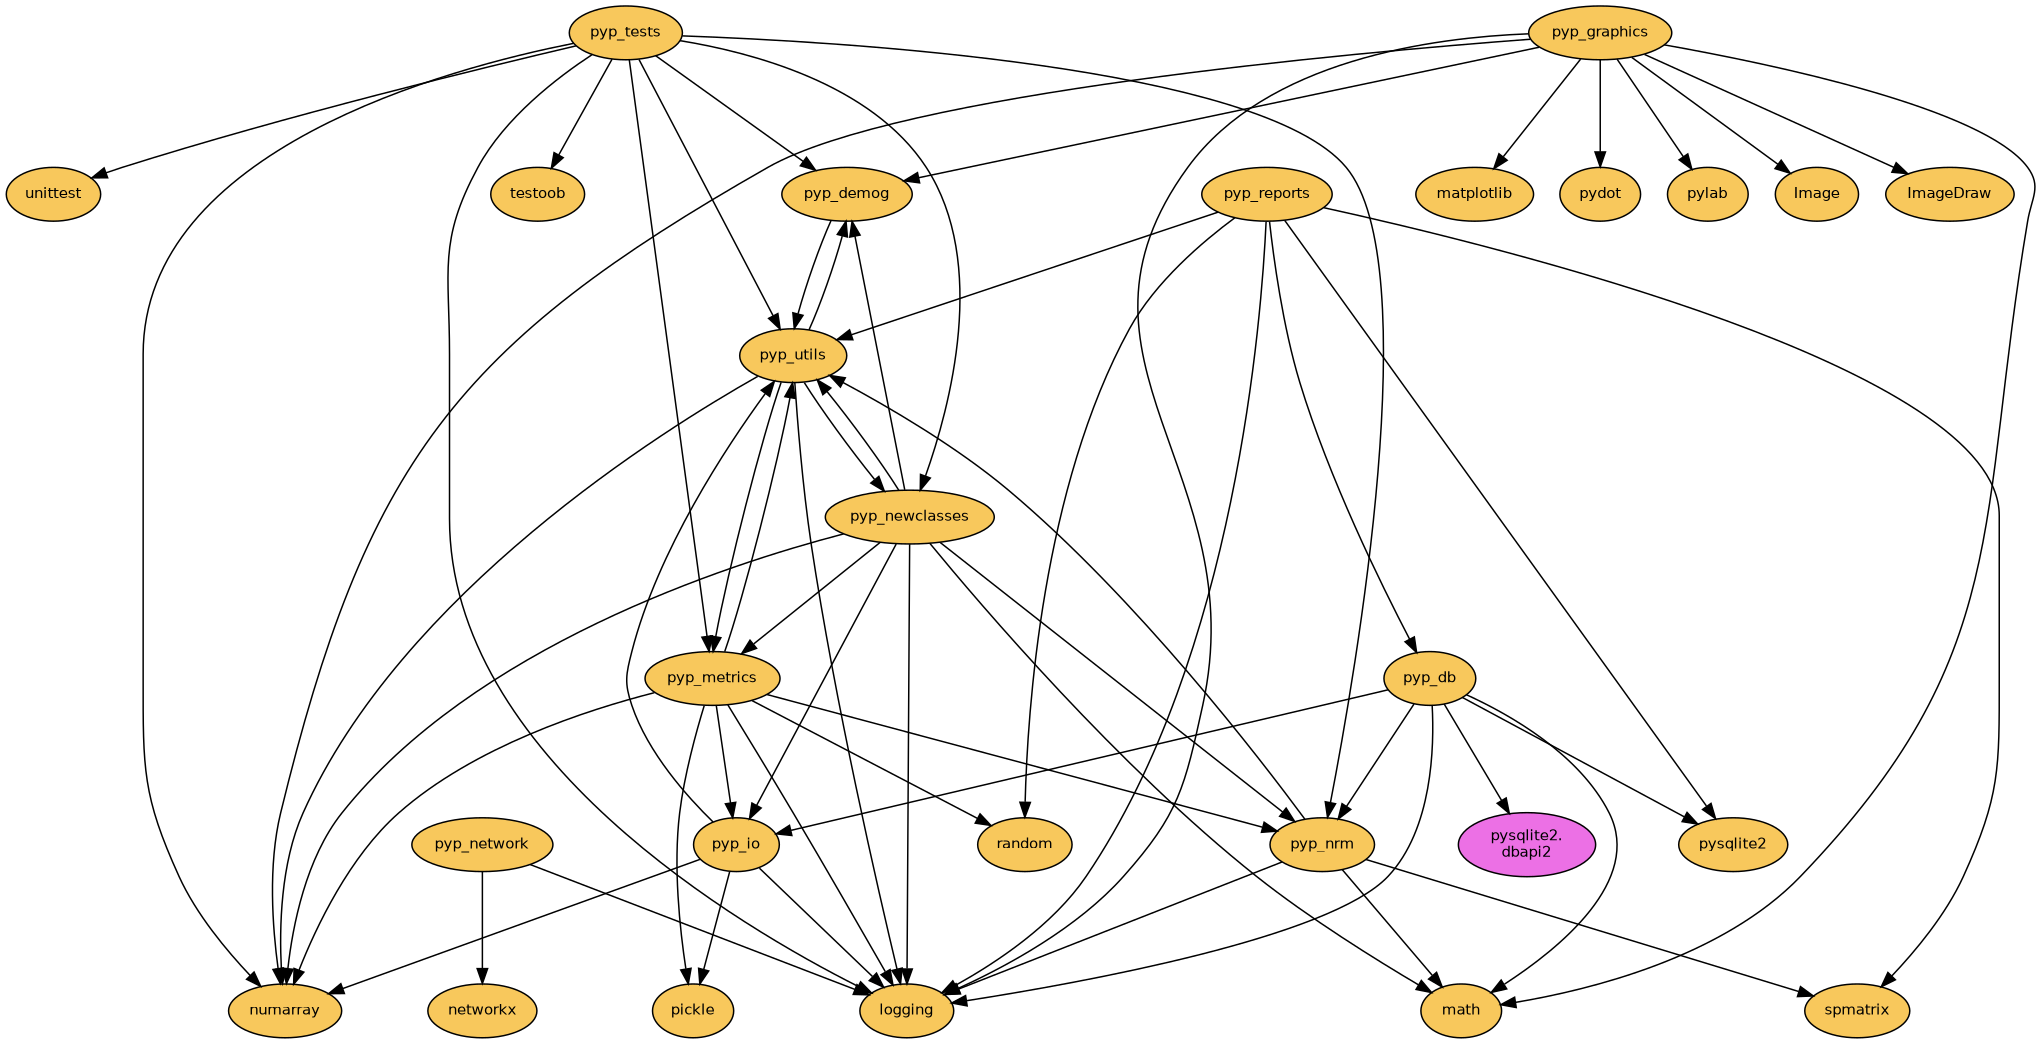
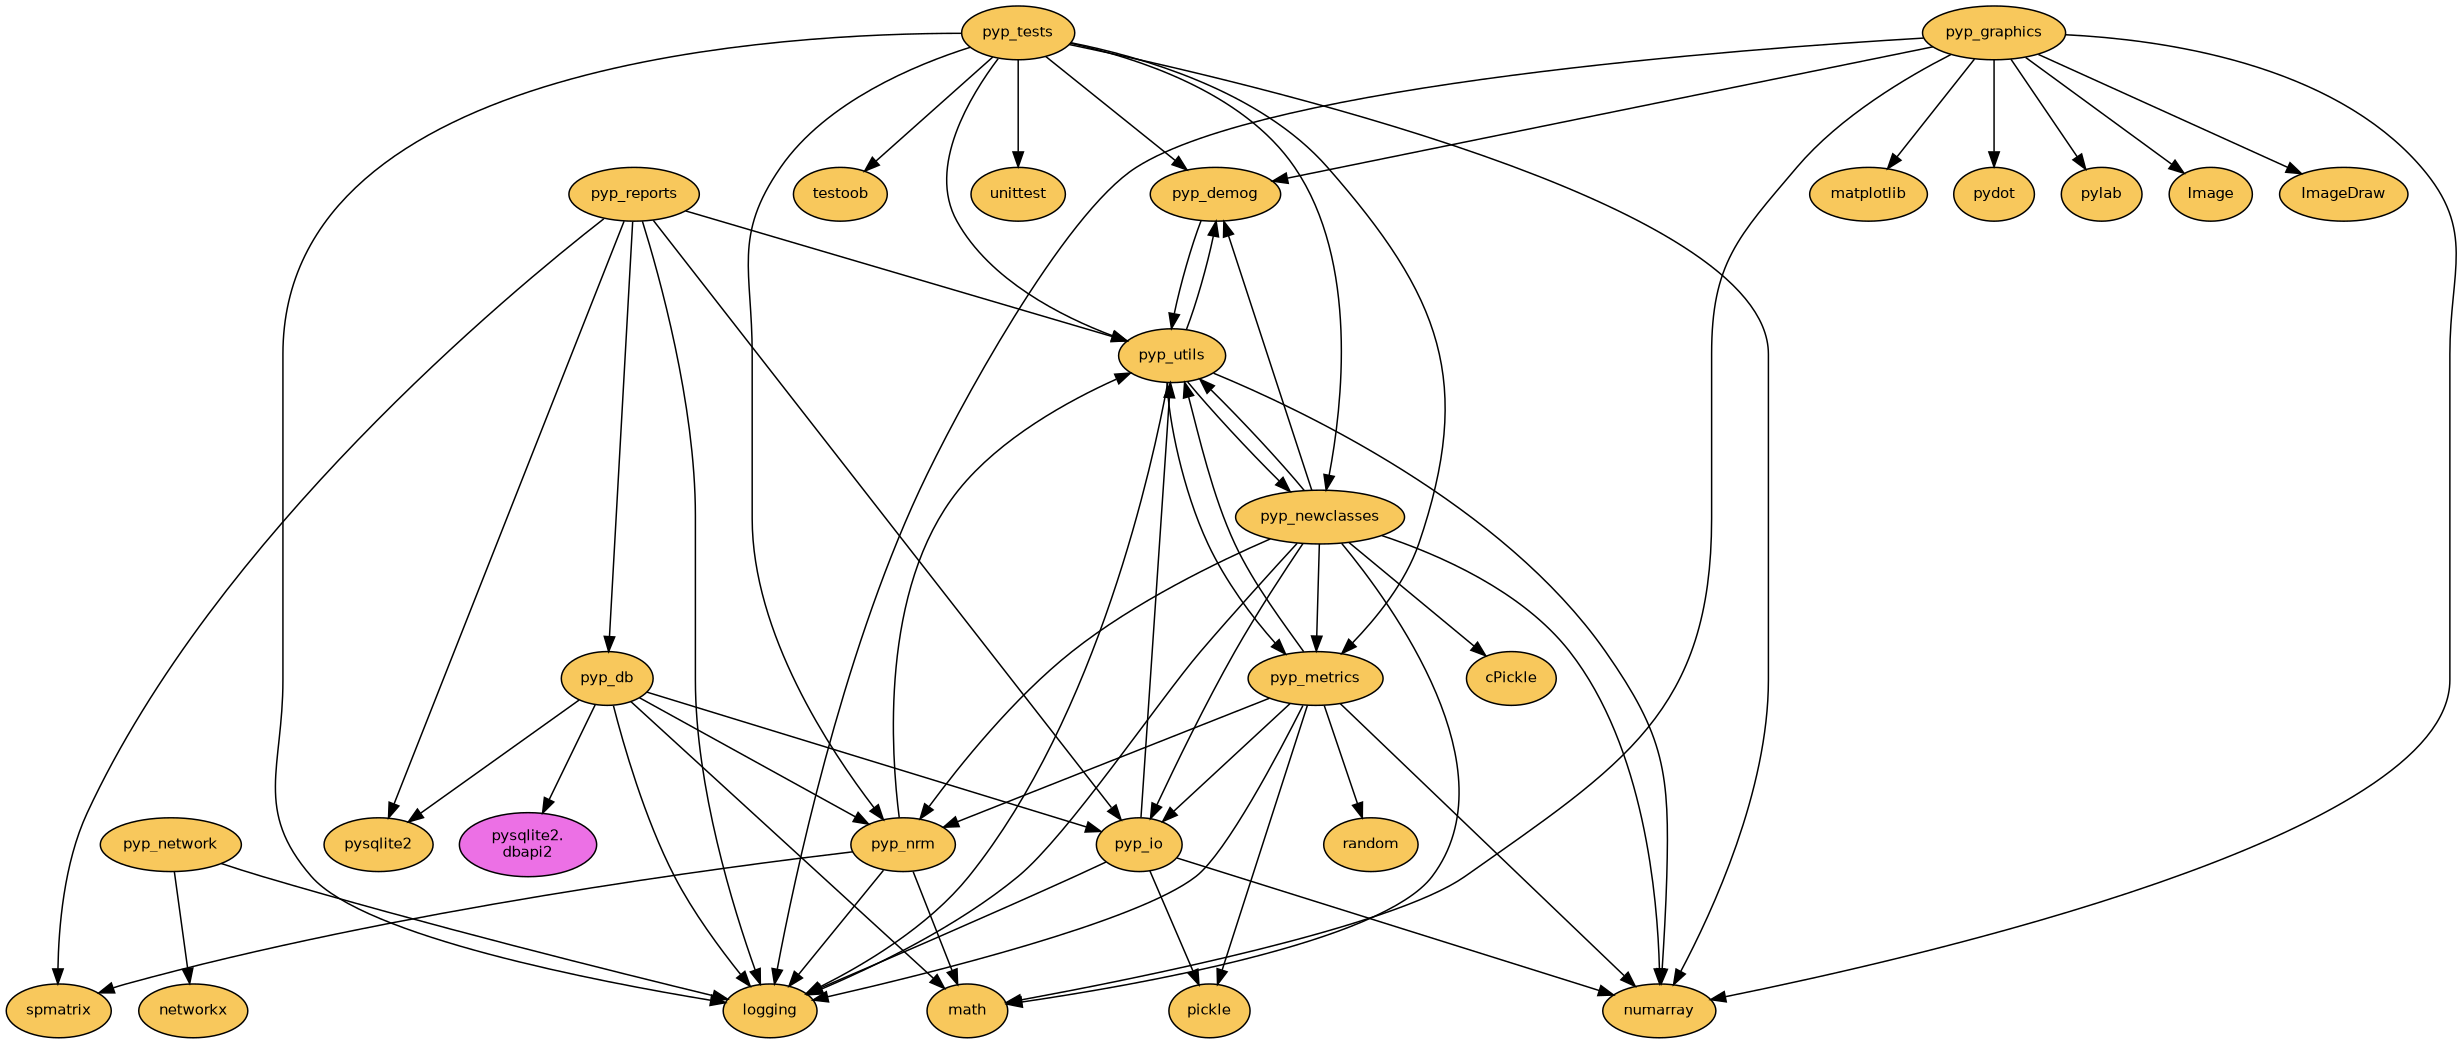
(1069, 484) -> (882, 514)
none -> (1511, 678)
